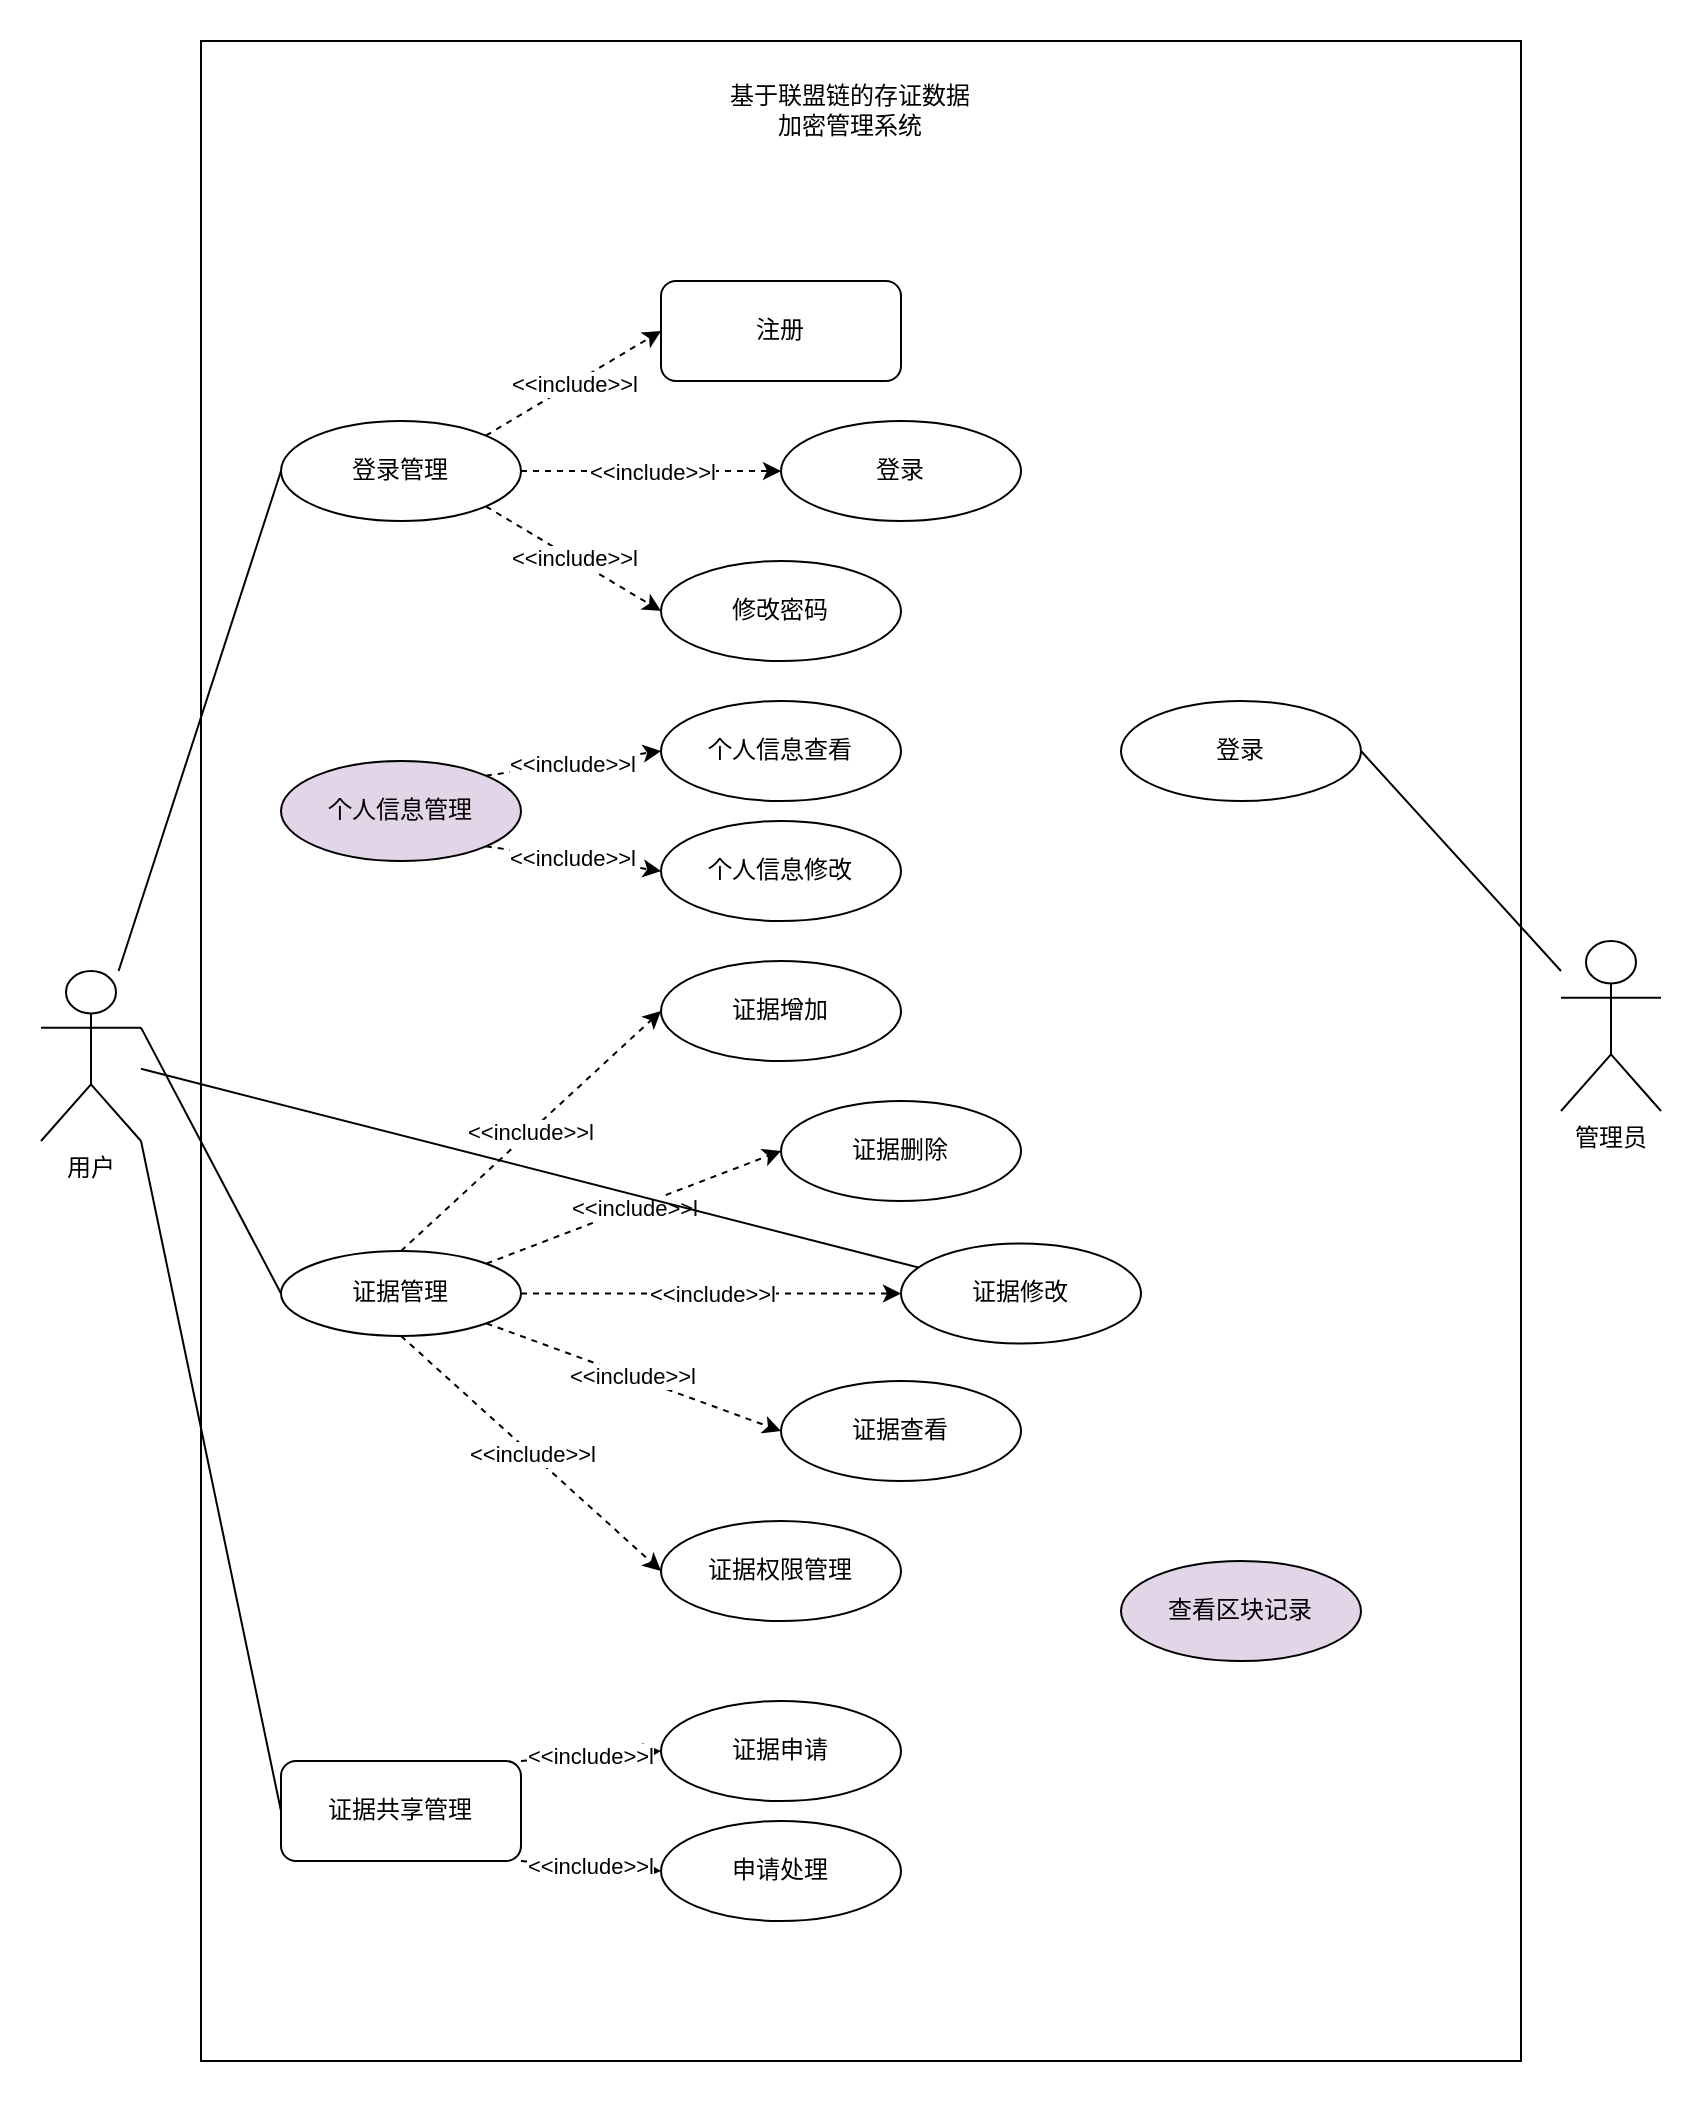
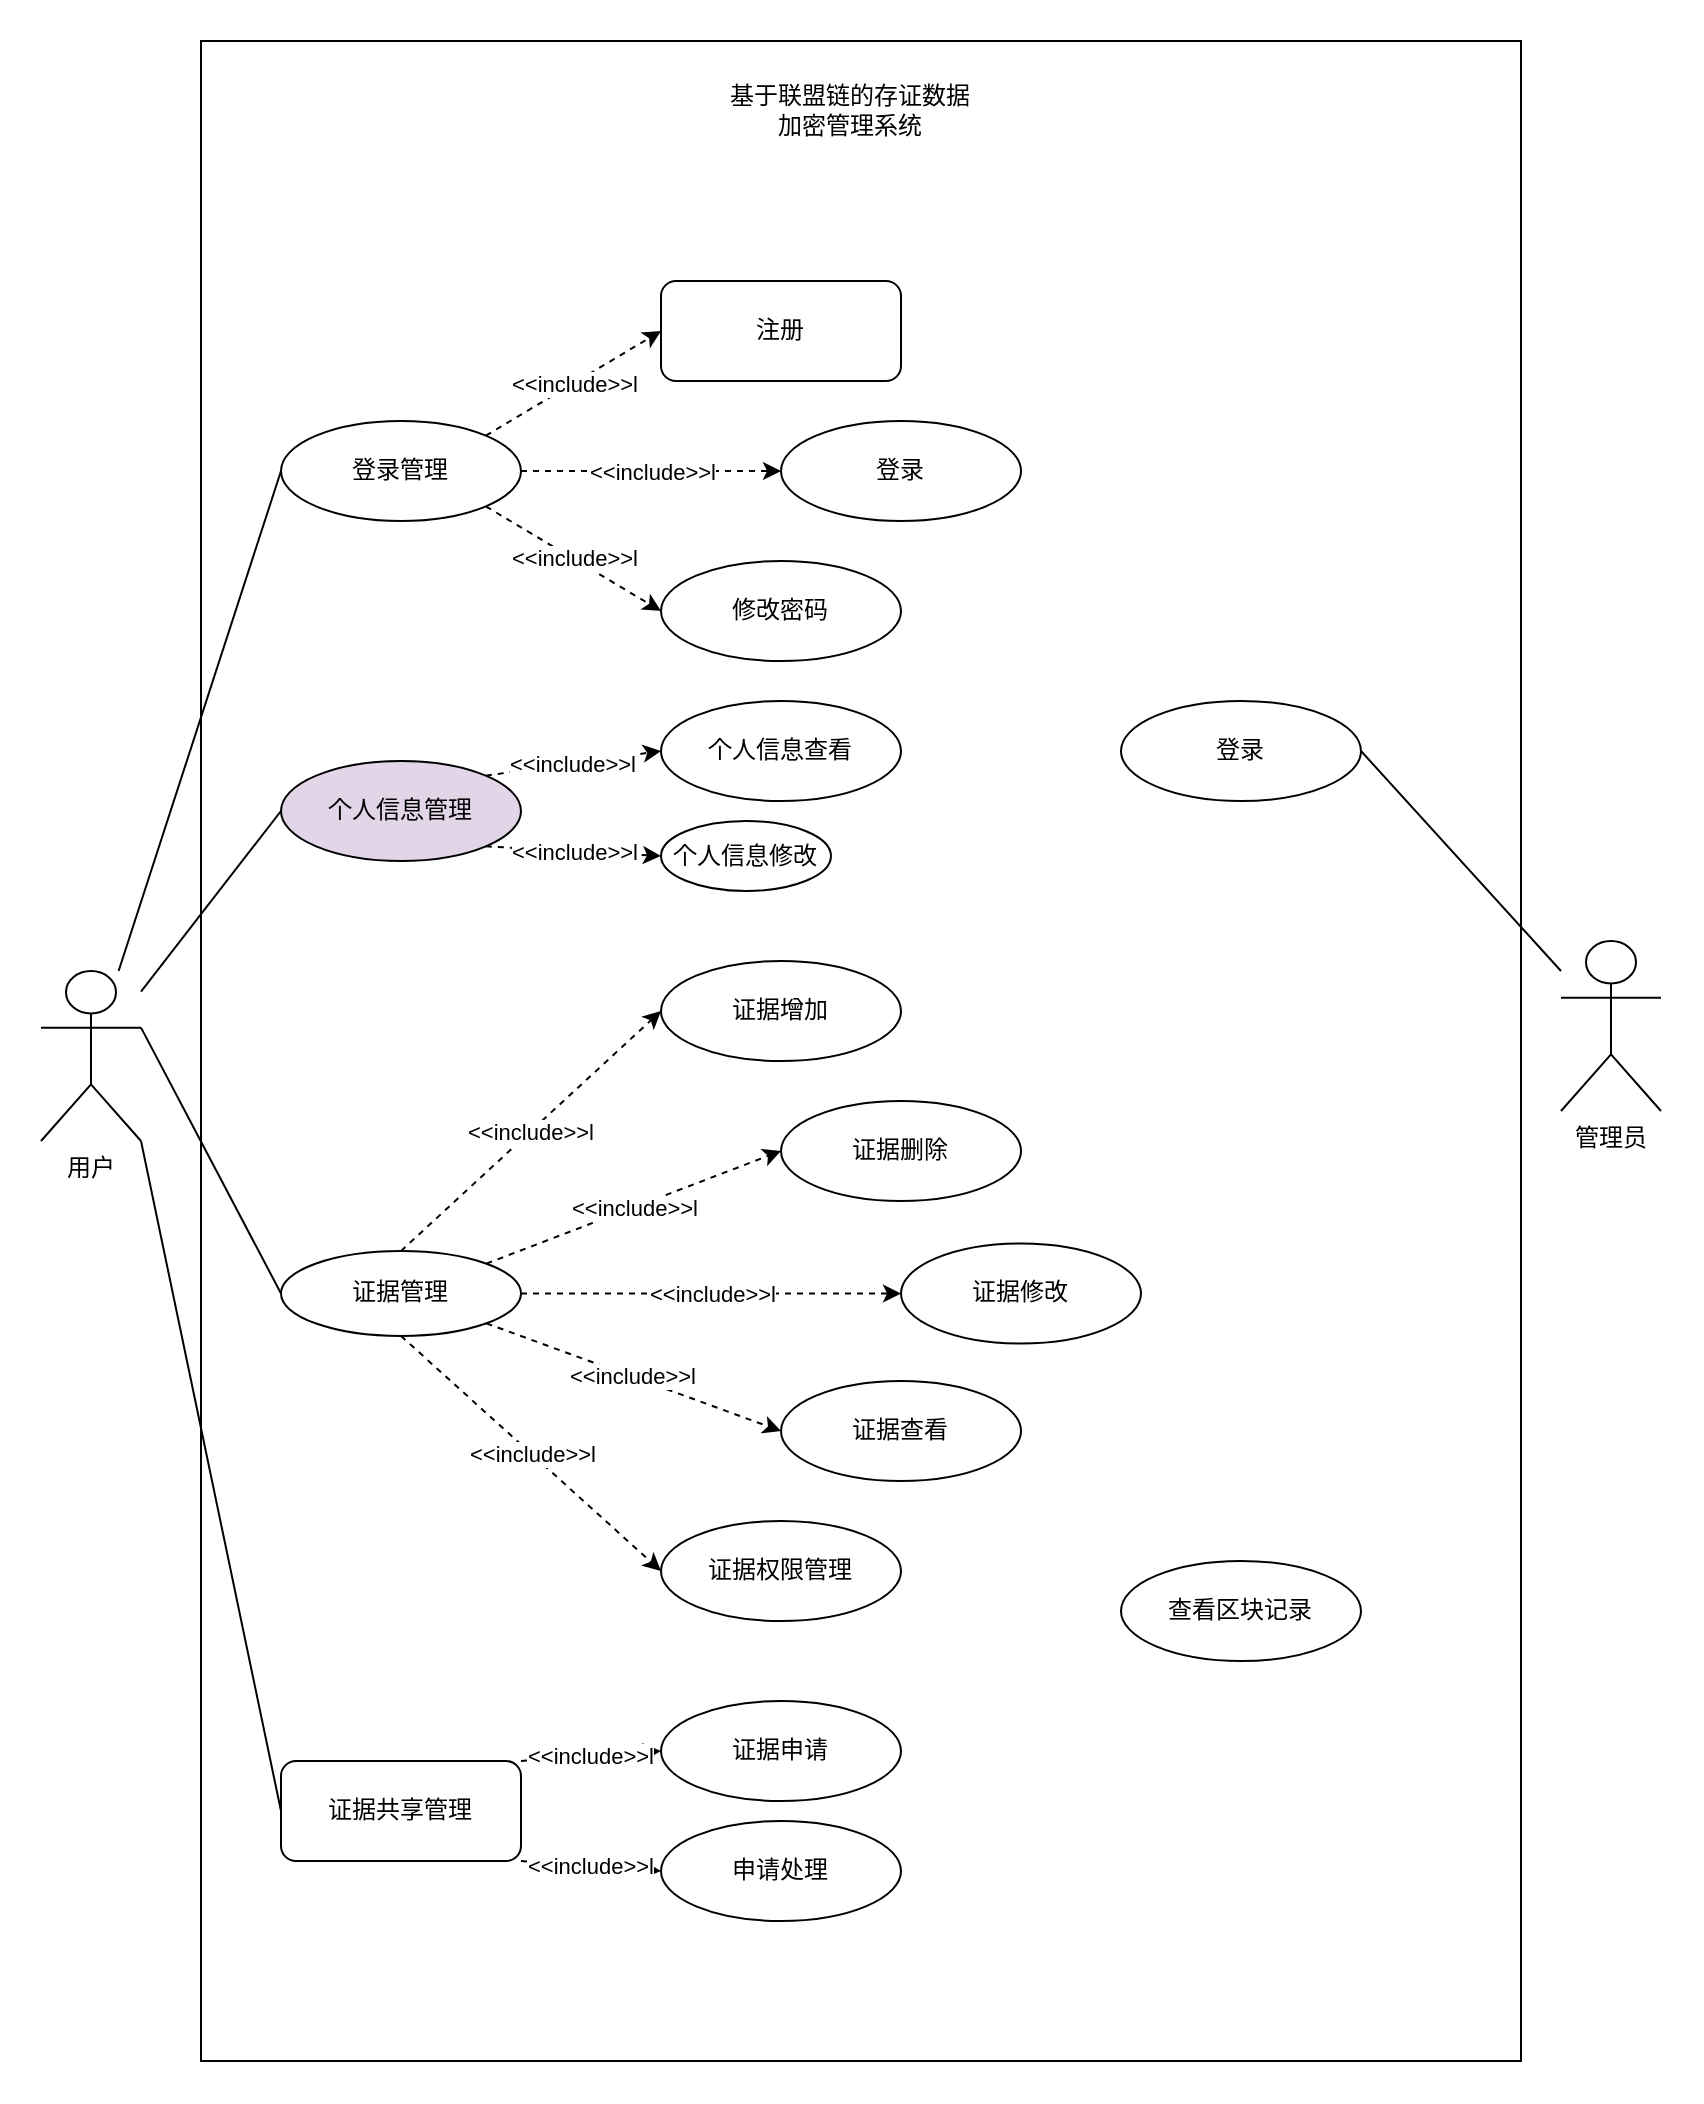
(781, 871) -> (746, 856)
(410, 1137) -> (211, 901)
(1241, 1611) -> (1241, 1611)
